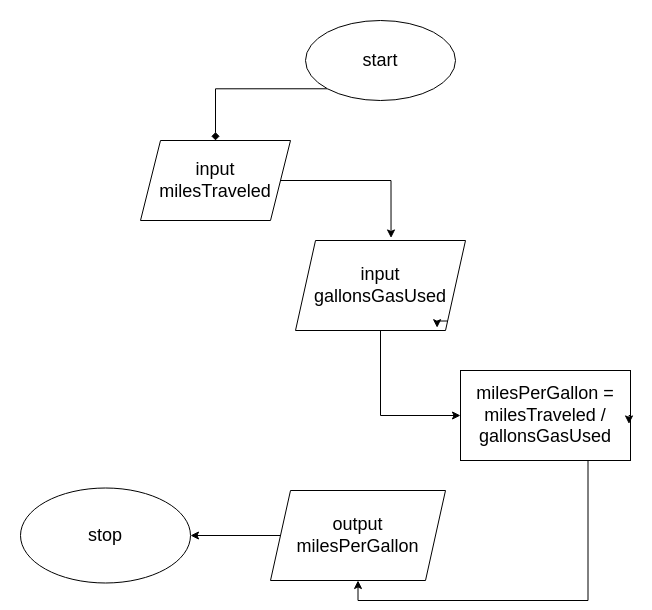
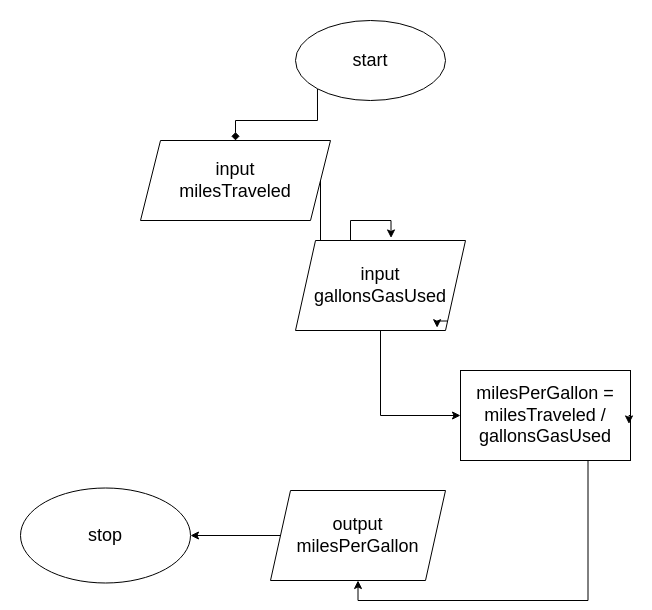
(381, 61) -> (371, 61)
(216, 181) -> (236, 181)
